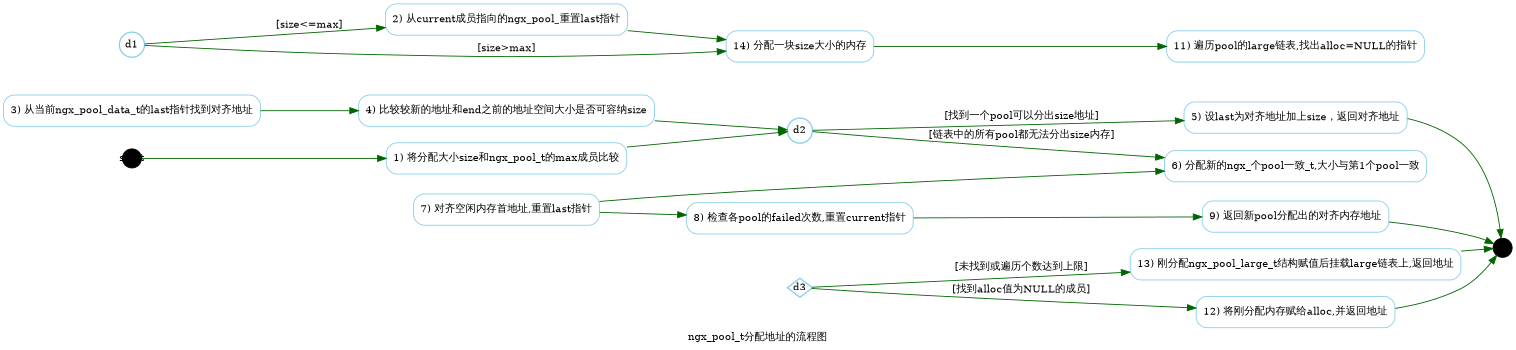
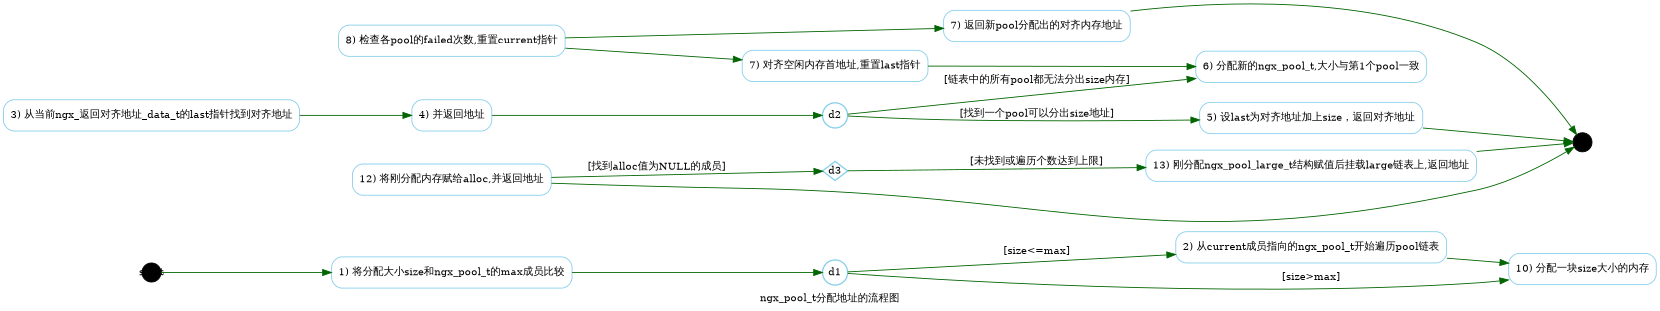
(507, 20) -> (1311, 247)
(800, 46) -> (1582, 269)
(1296, 46) -> none
(132, 111) -> (151, 115)
(507, 111) -> (452, 115)
(703, 140) -> (693, 273)
(1296, 166) -> (1311, 67)
(639, 214) -> (649, 54)
(1296, 217) -> (1037, 26)
(999, 299) -> (683, 174)
